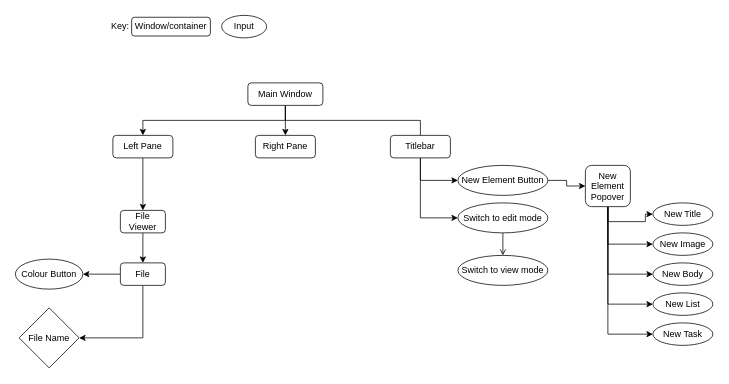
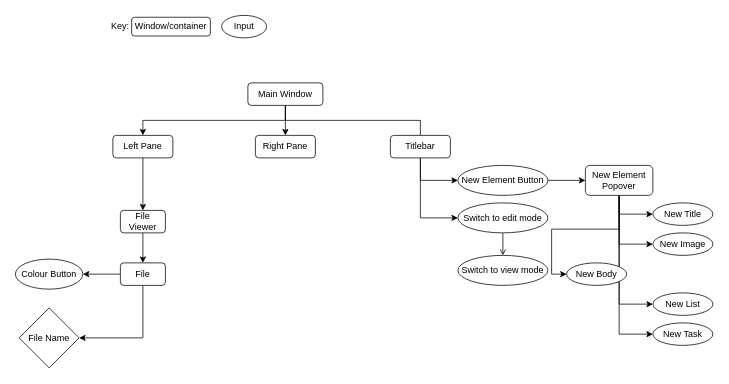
(608, 186) -> (619, 180)
(683, 274) -> (597, 274)
